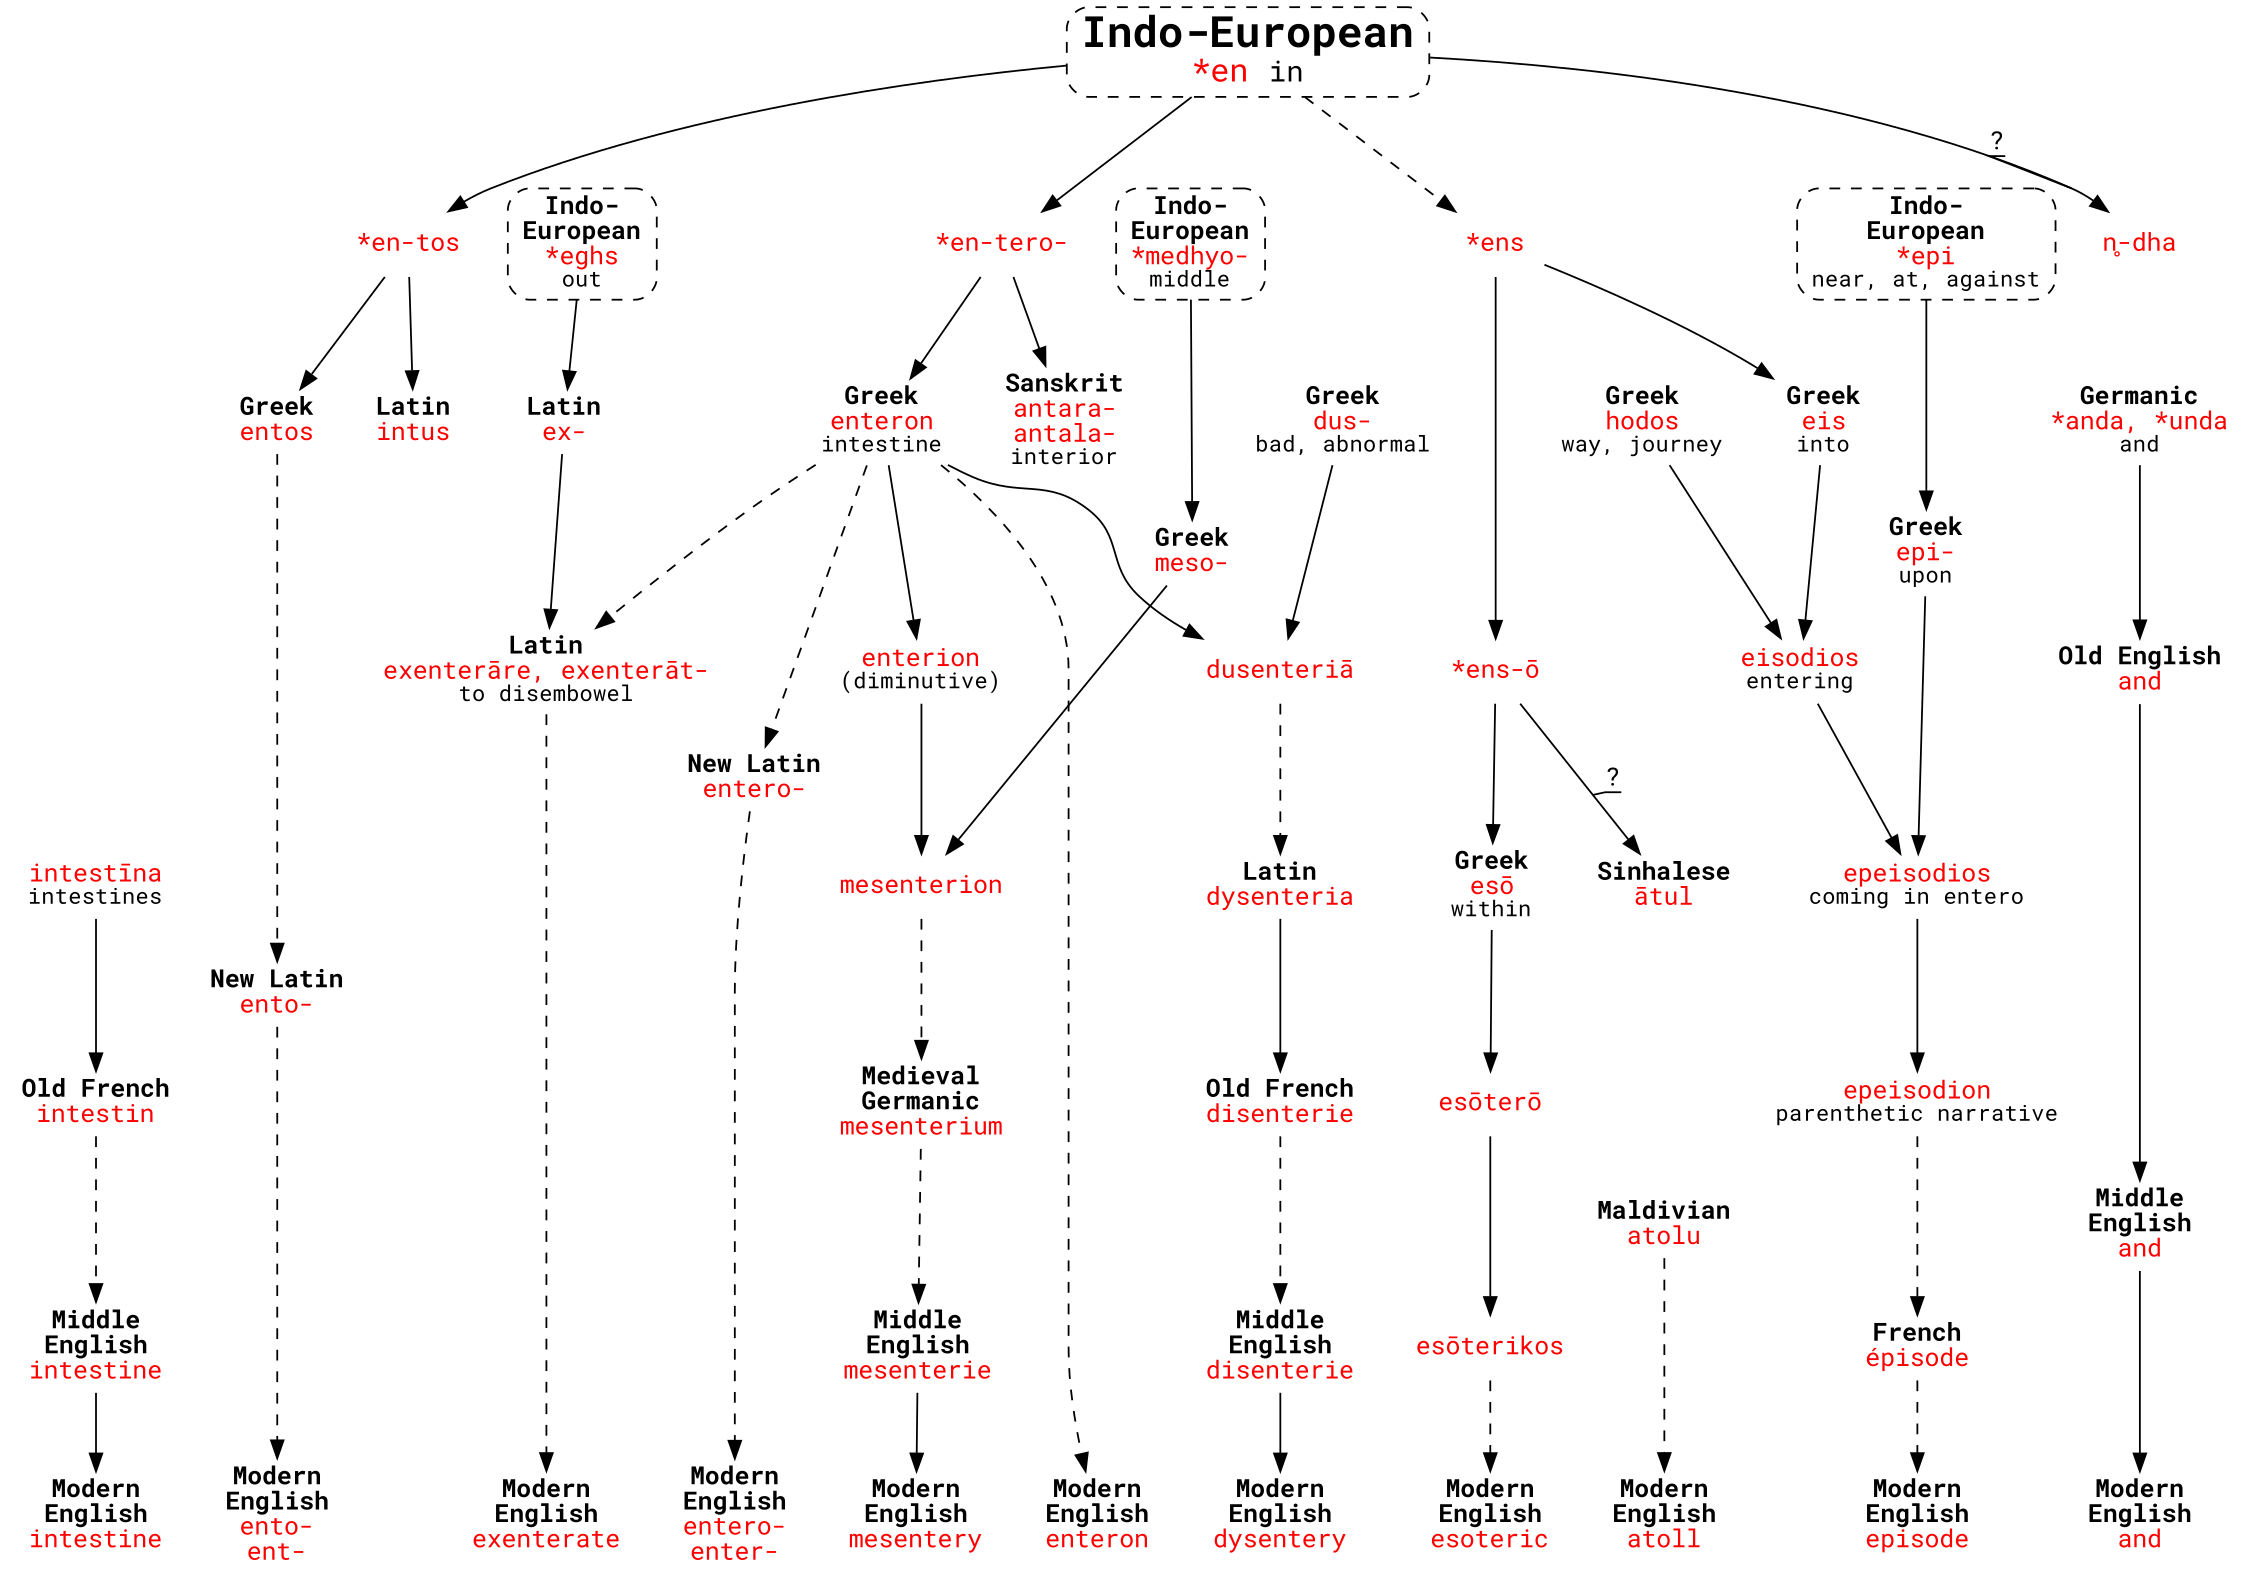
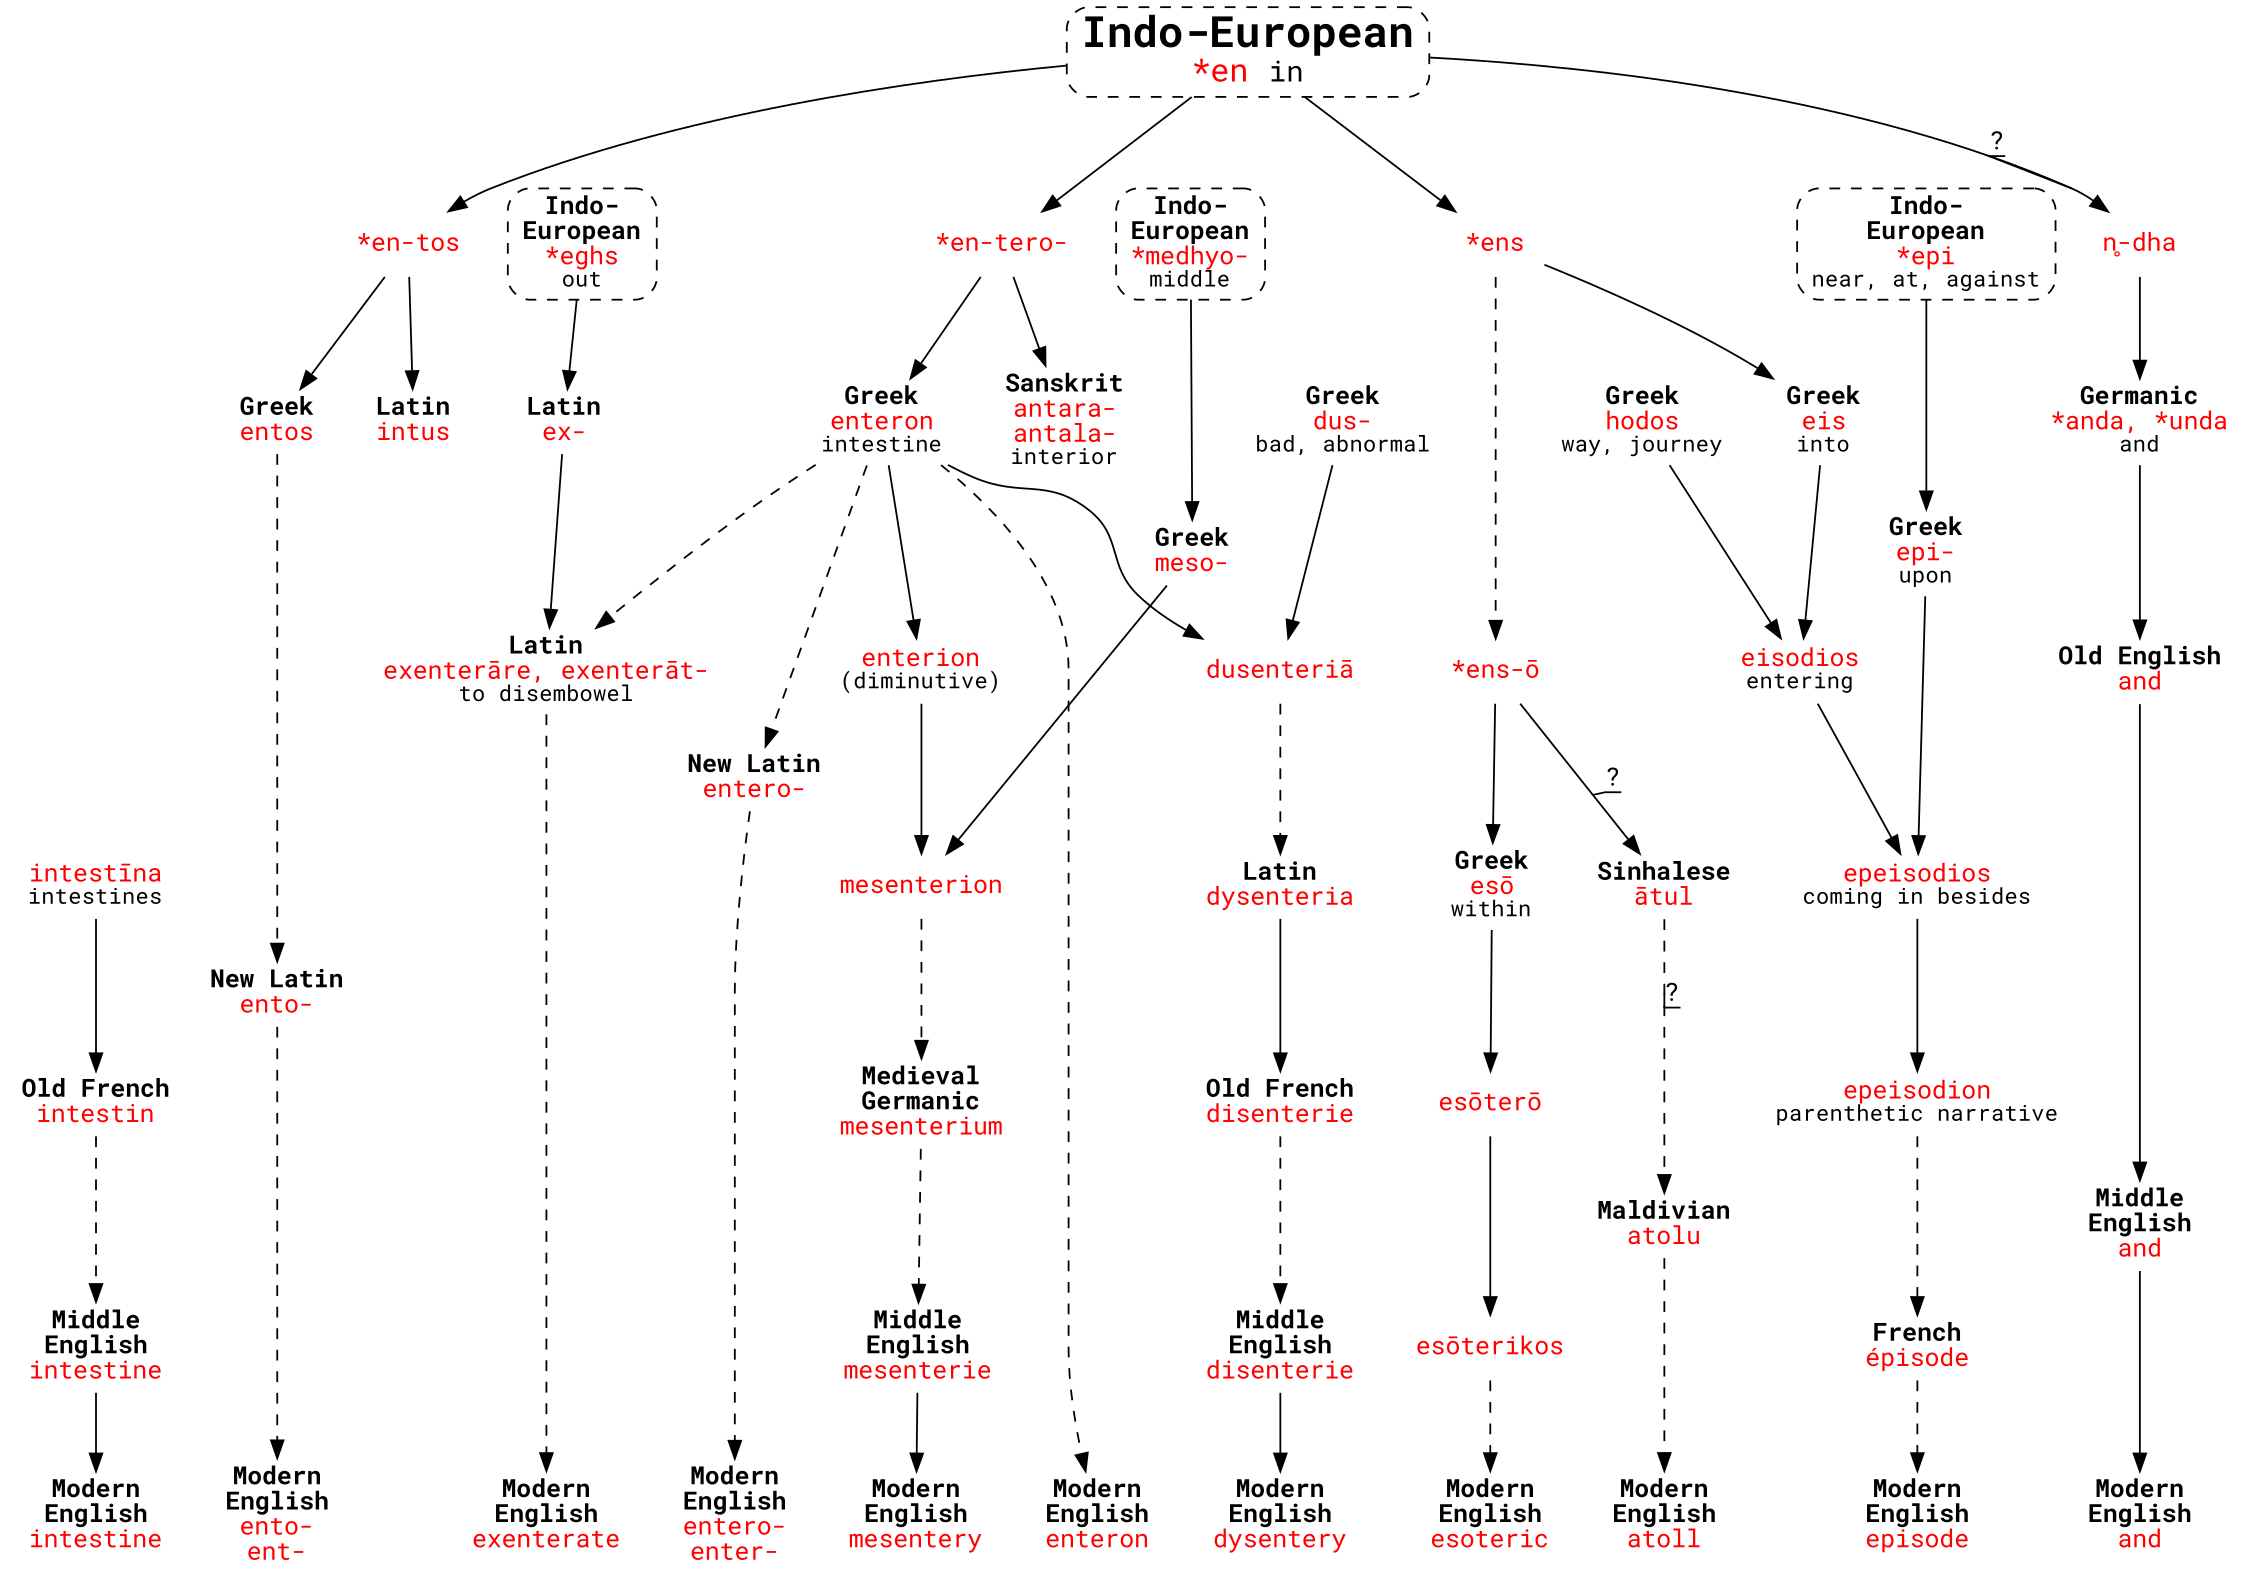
(1373, 149) -> (1373, 149)
none -> (2140, 319)
(1496, 449) -> (1496, 449)
(1917, 897) -> (1917, 897)
none -> (1664, 1047)
